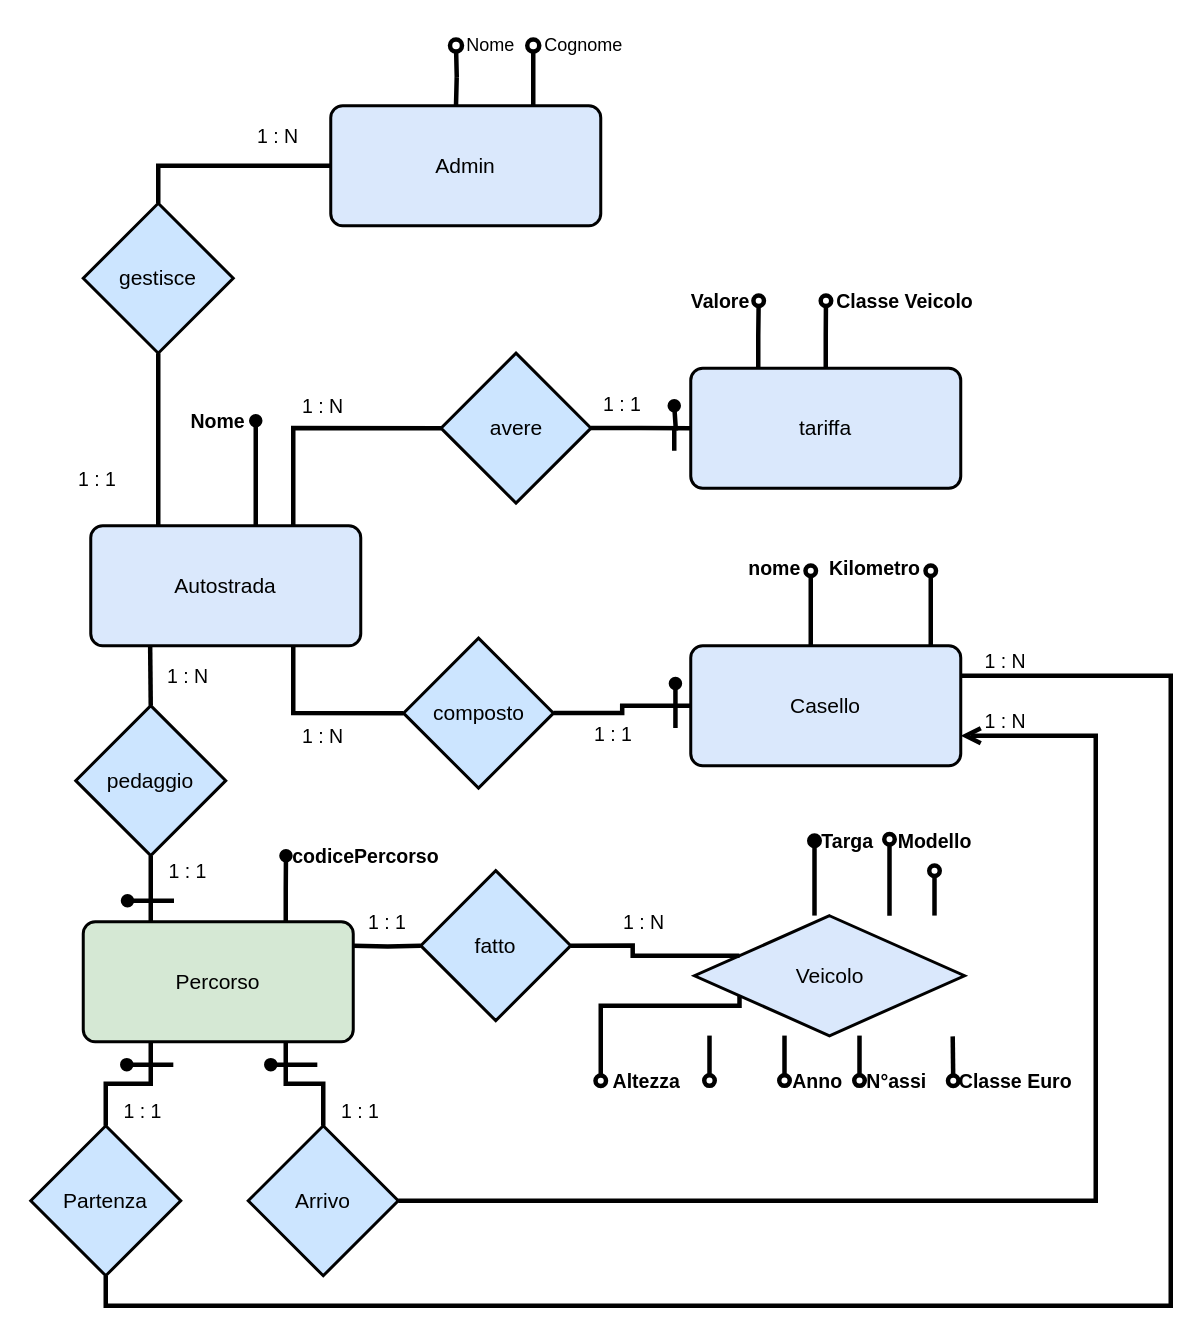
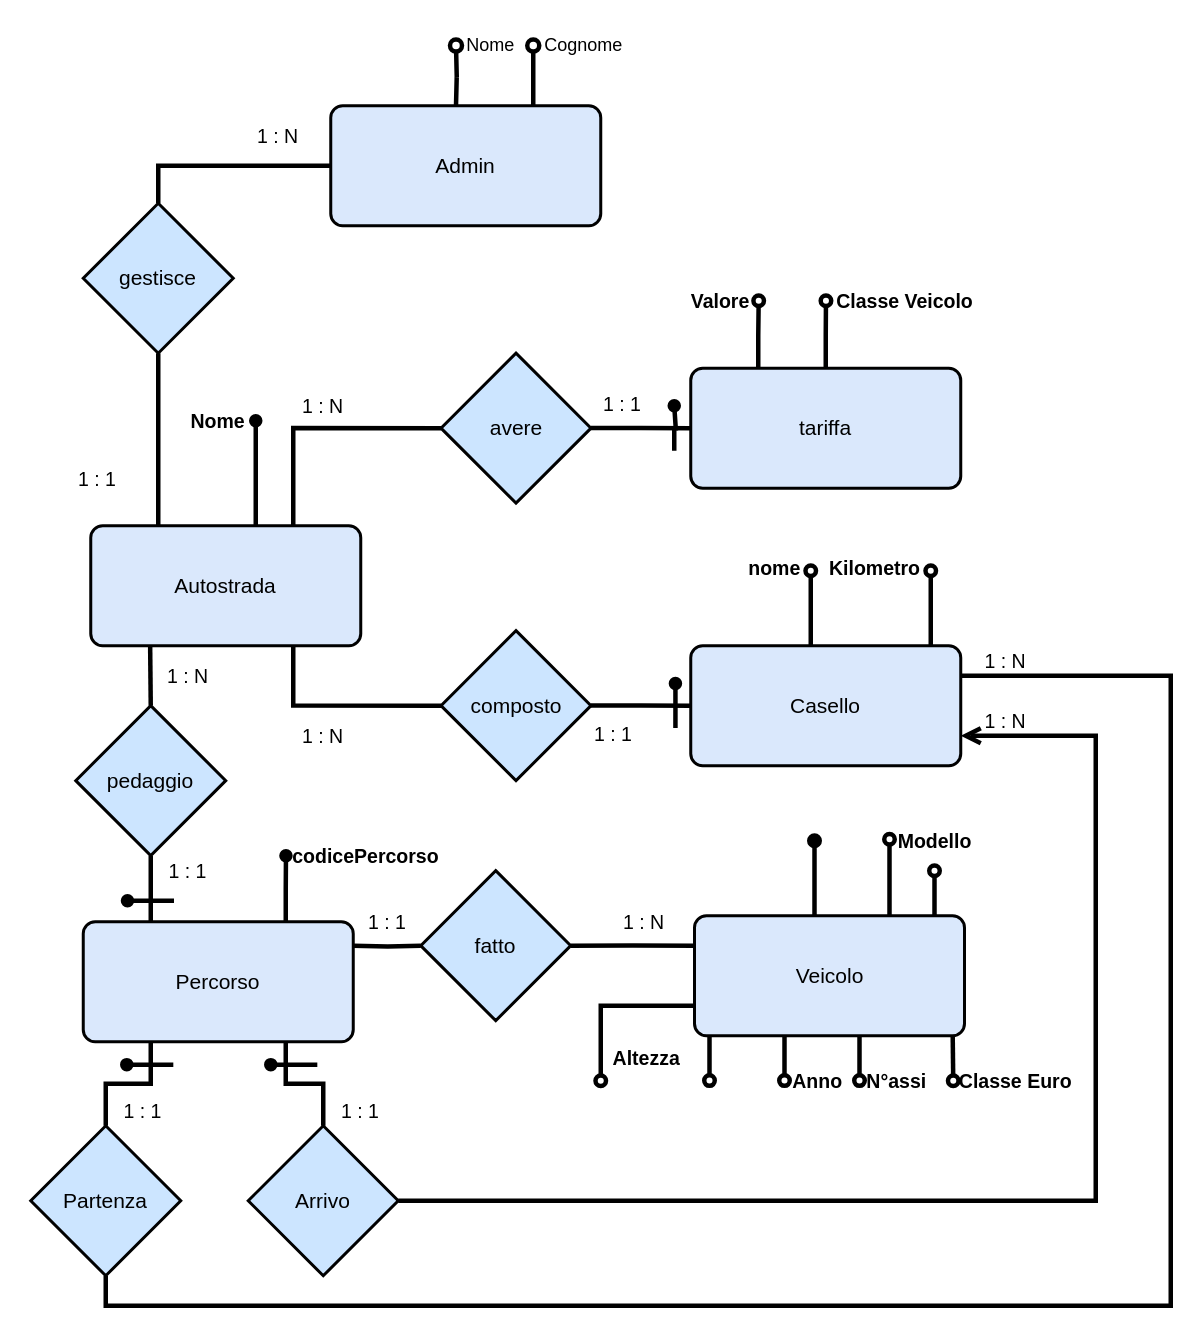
(479, 713) -> (516, 706)
(845, 841) -> none
(830, 976) -> (830, 976)
(218, 982) -> (218, 982)
(644, 1080) -> (644, 1058)
